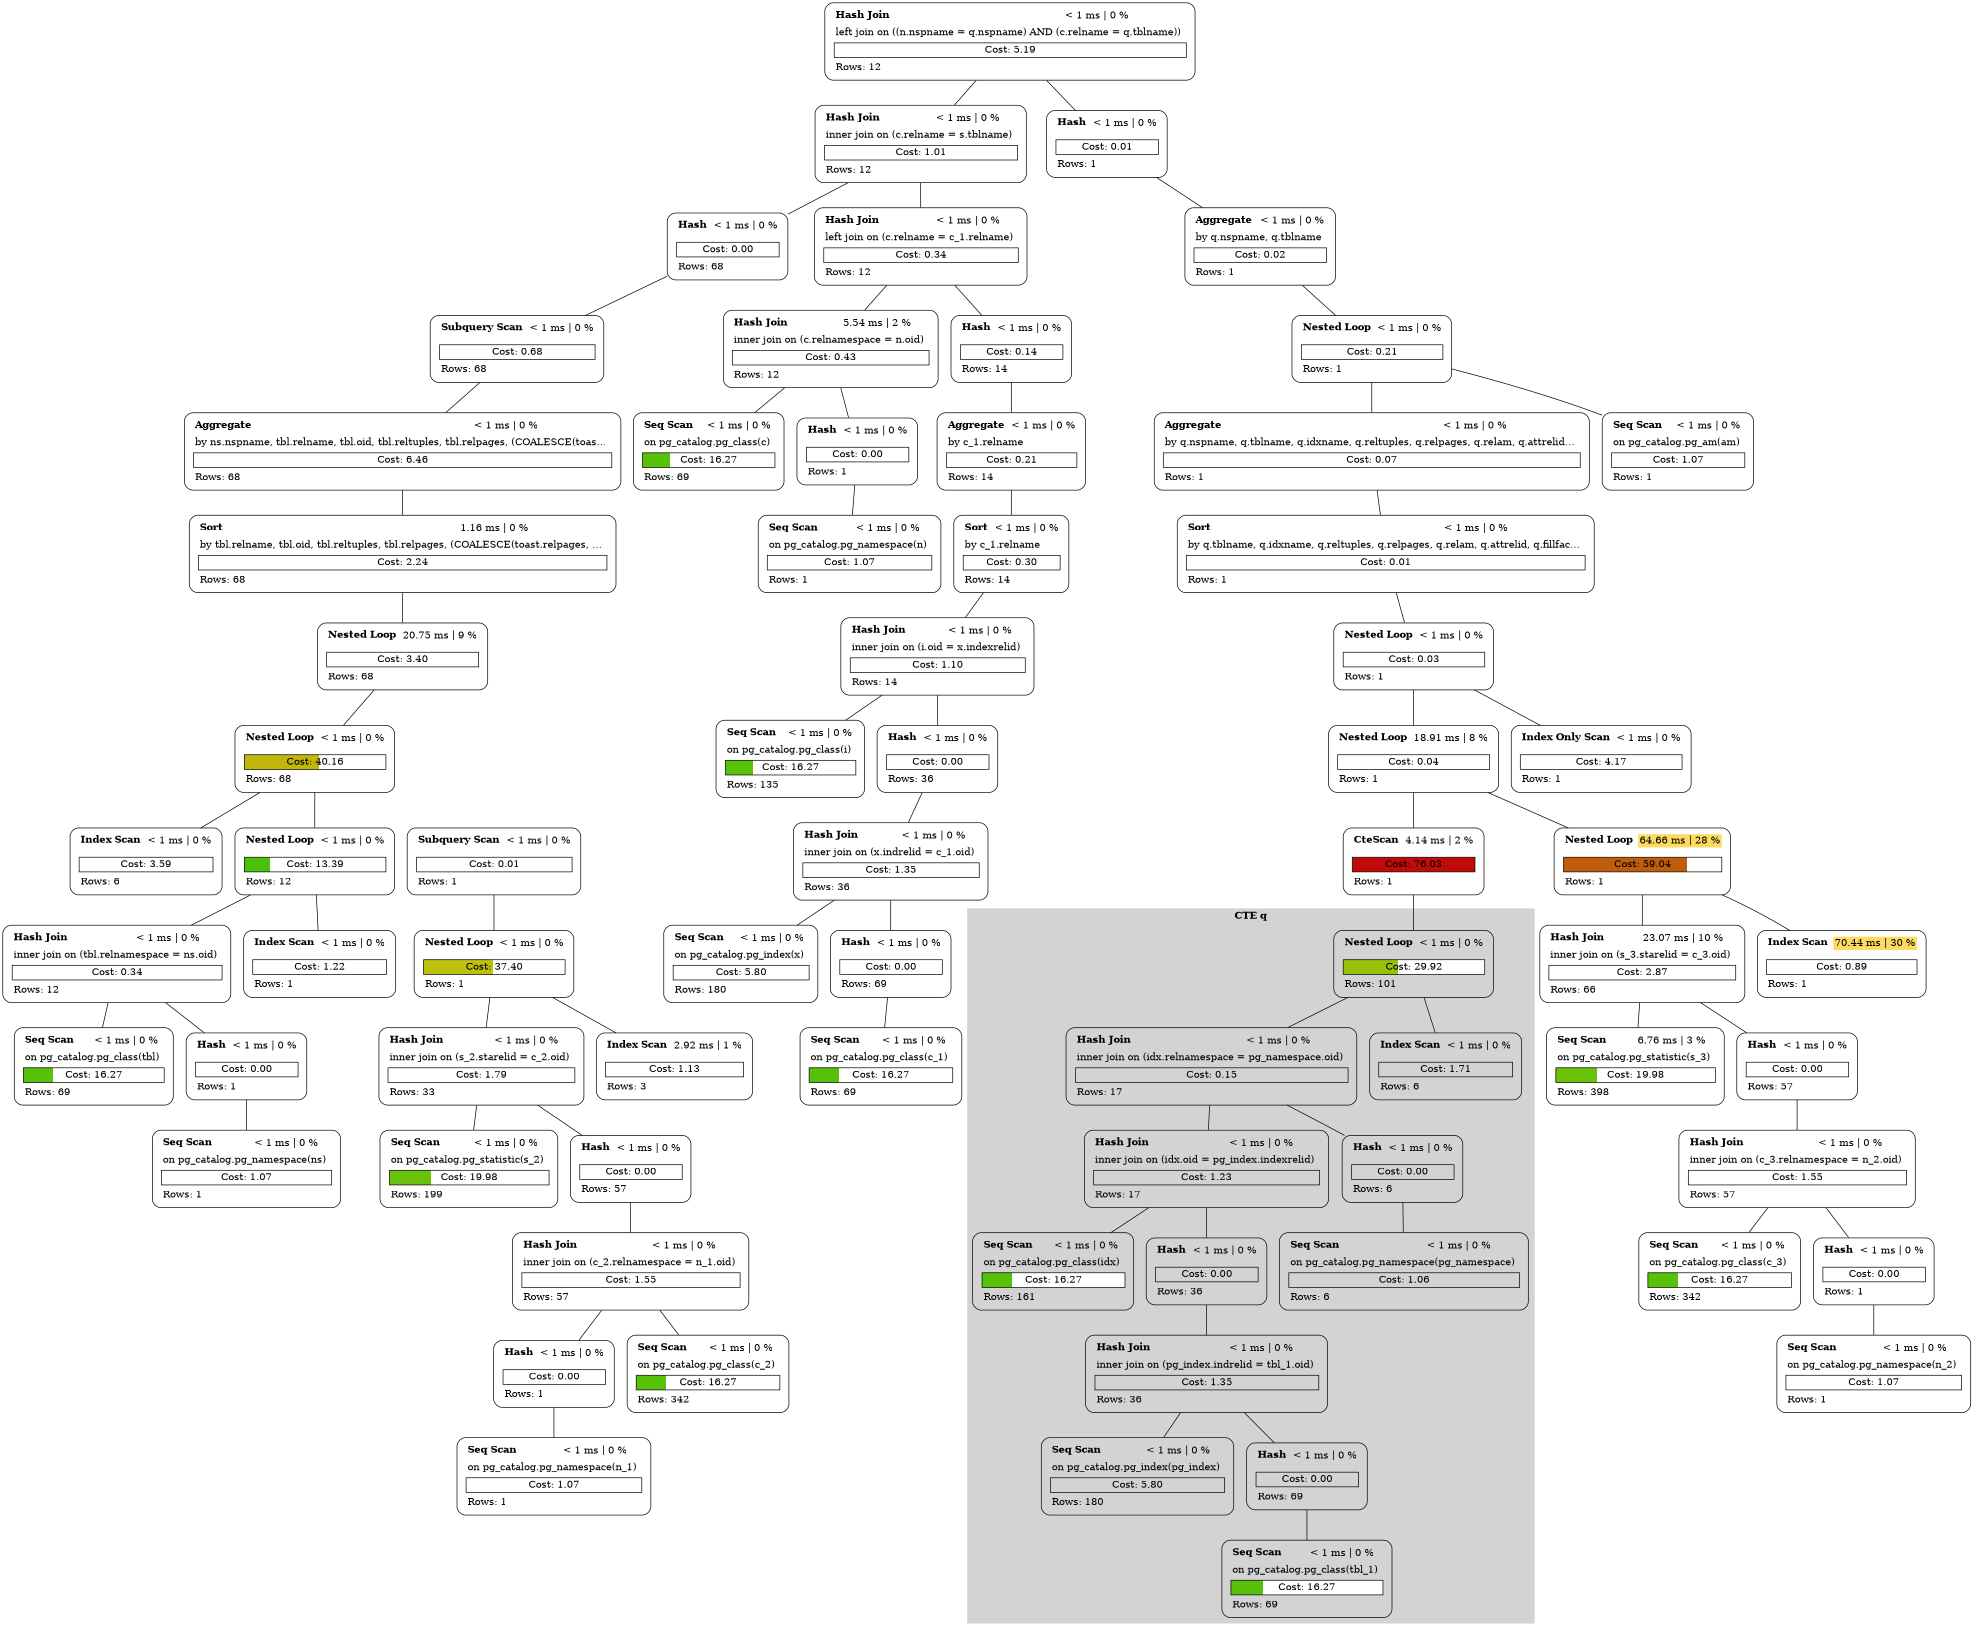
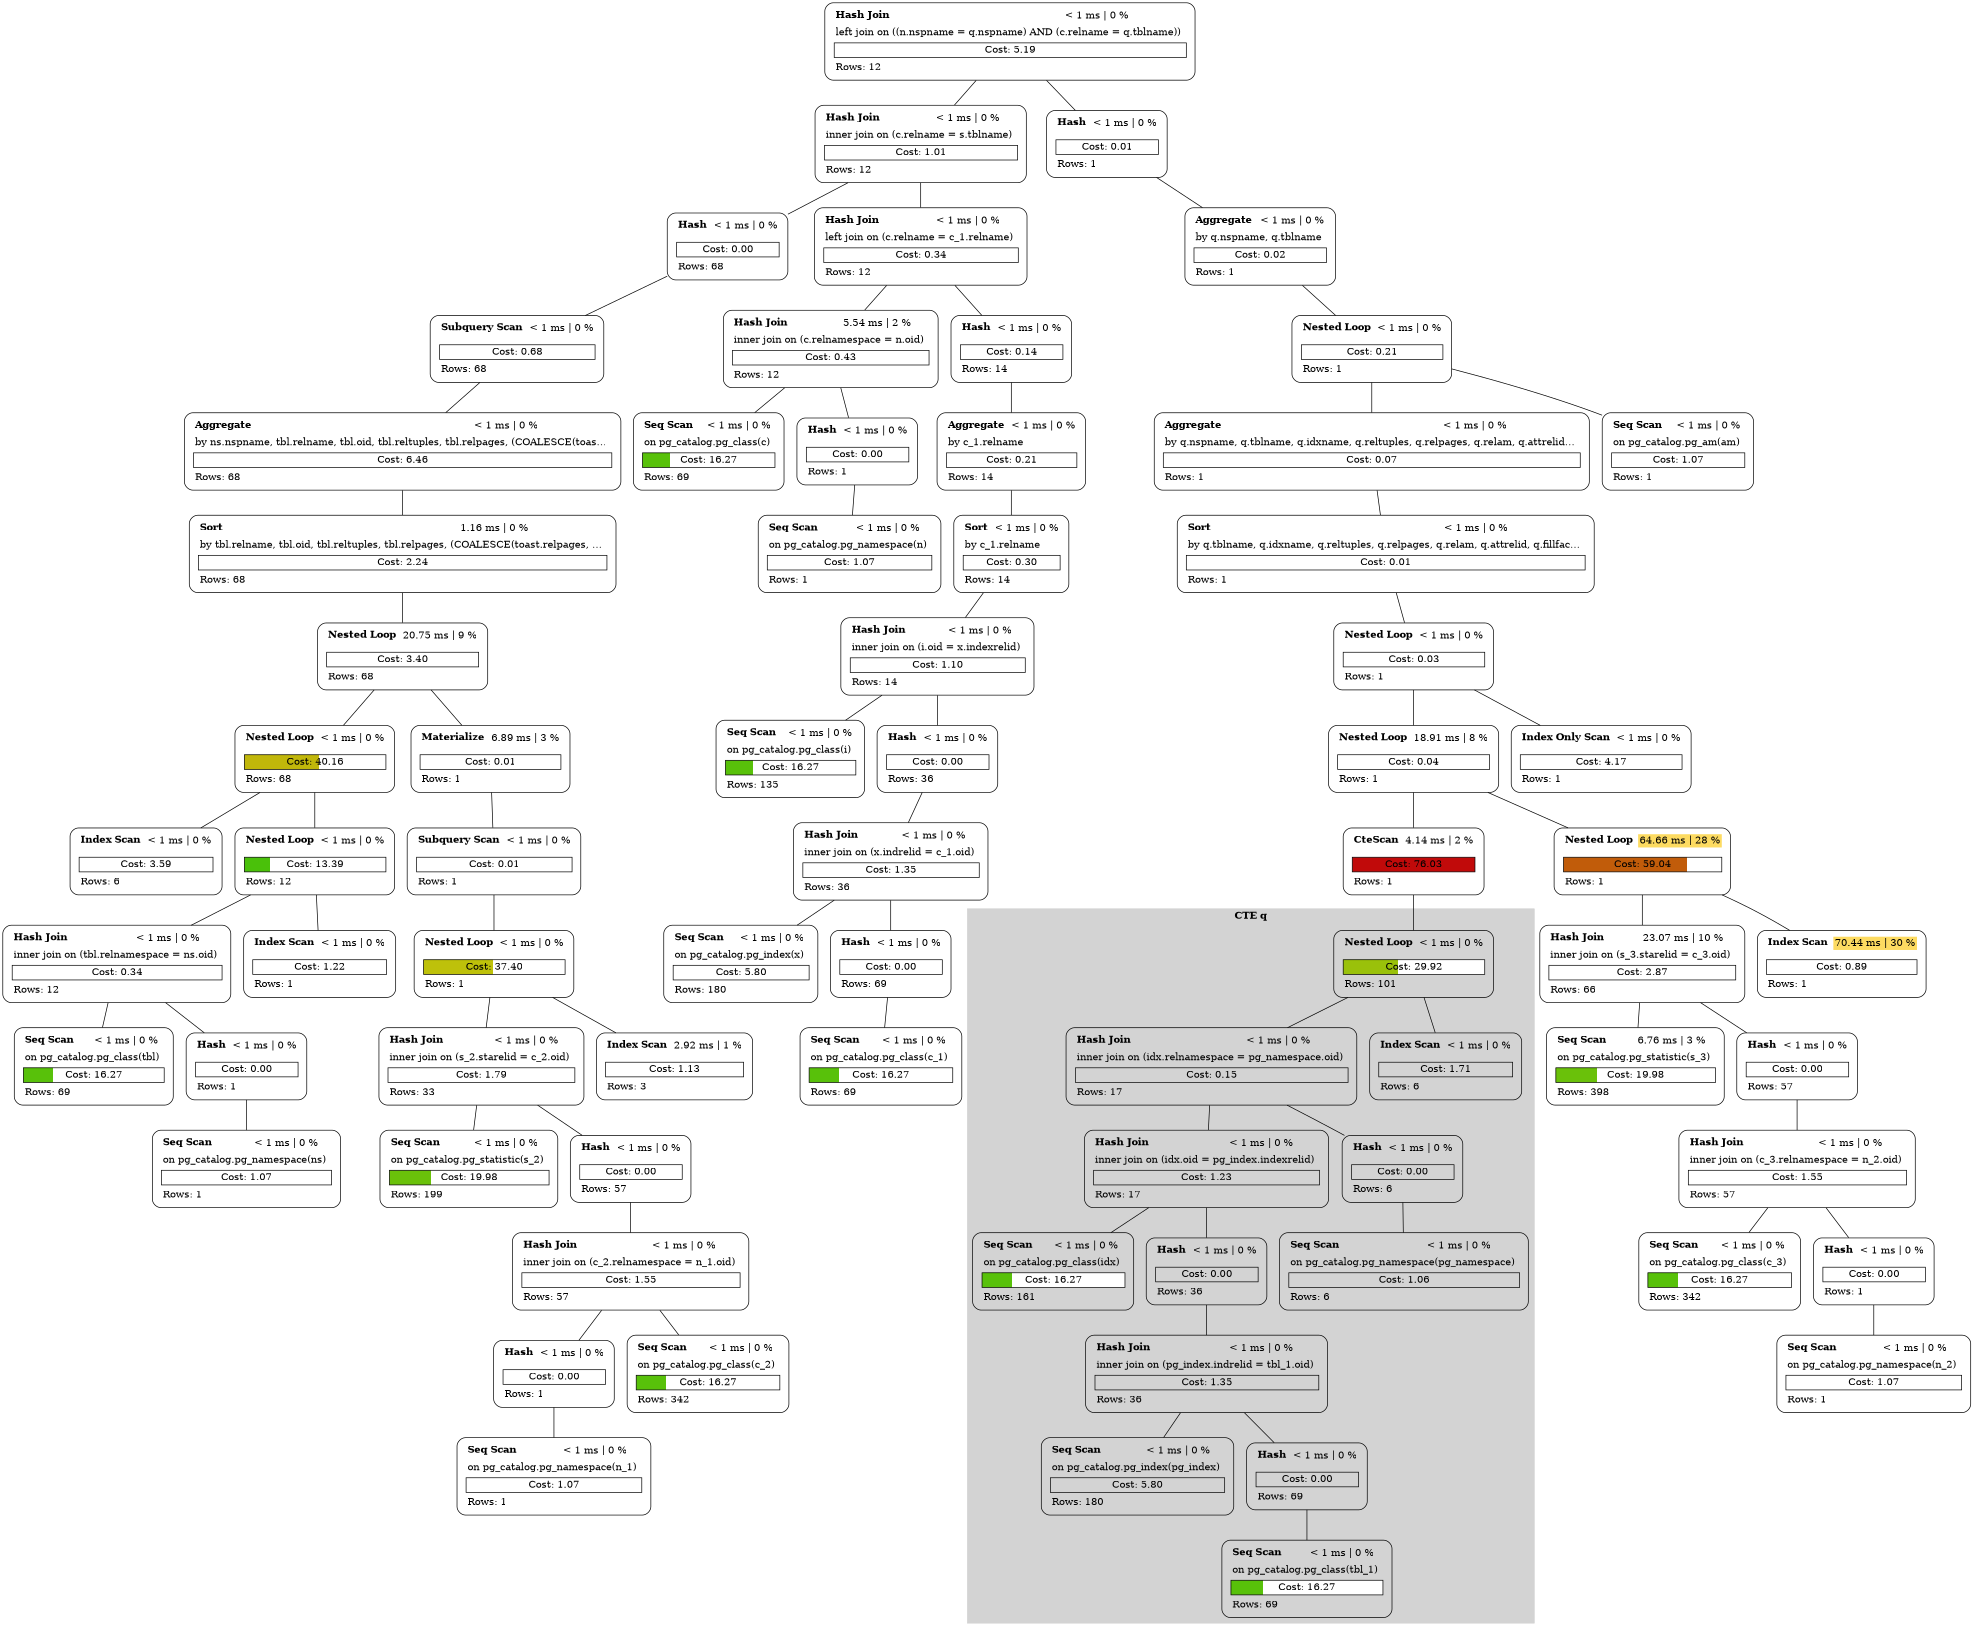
none -> (490, 759)
